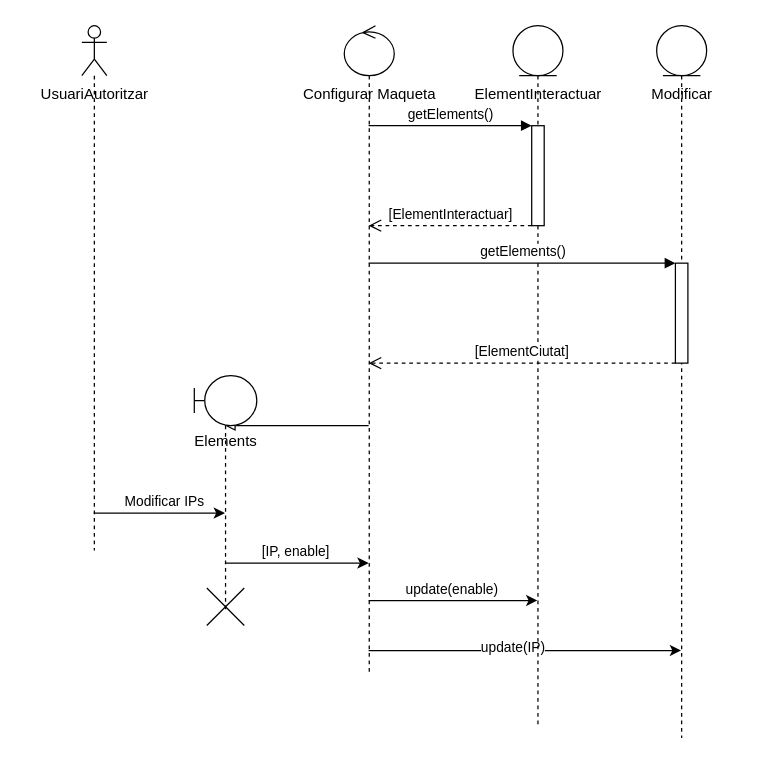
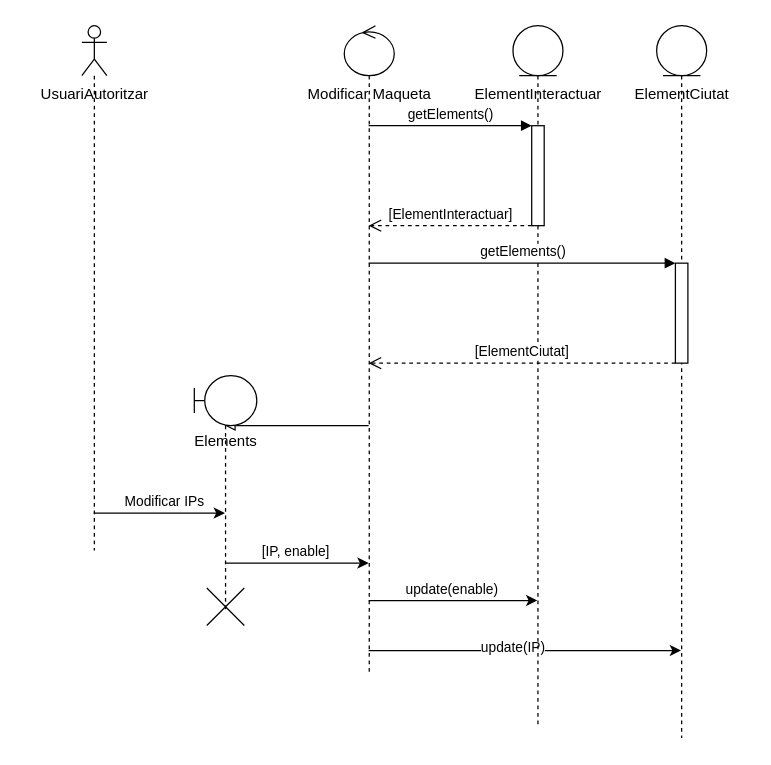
(370, 94) -> (370, 94)
(683, 94) -> (683, 94)
